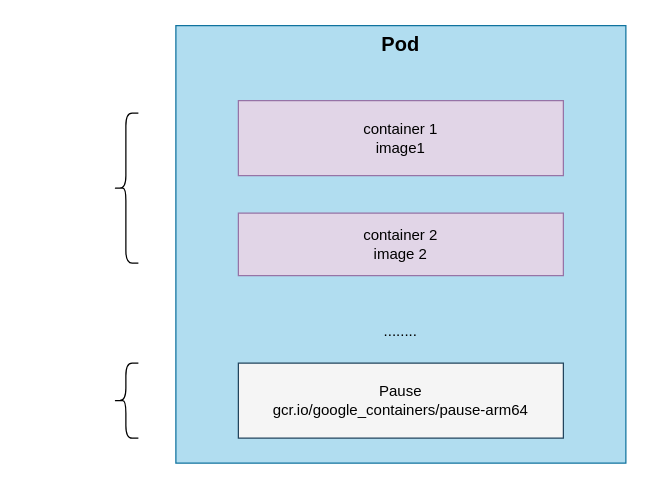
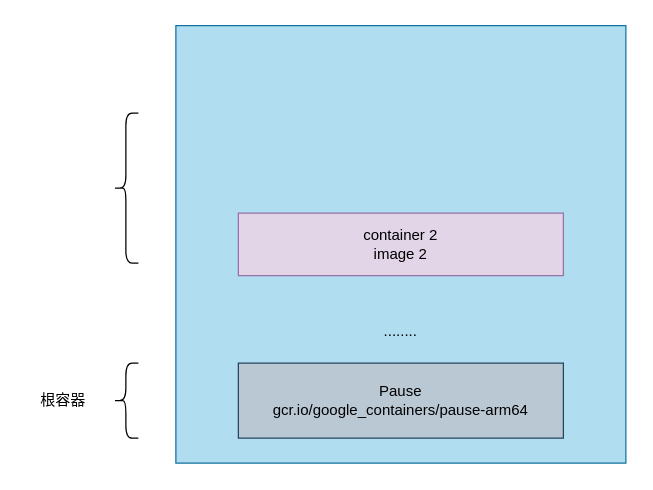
(401, 44) -> none
(401, 138) -> none
none -> (63, 401)
(401, 401) -> (401, 401)
